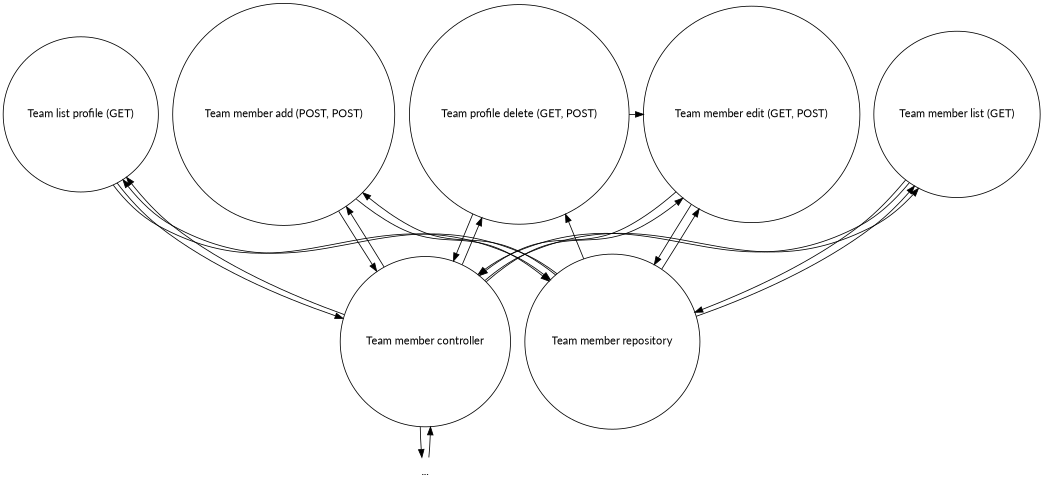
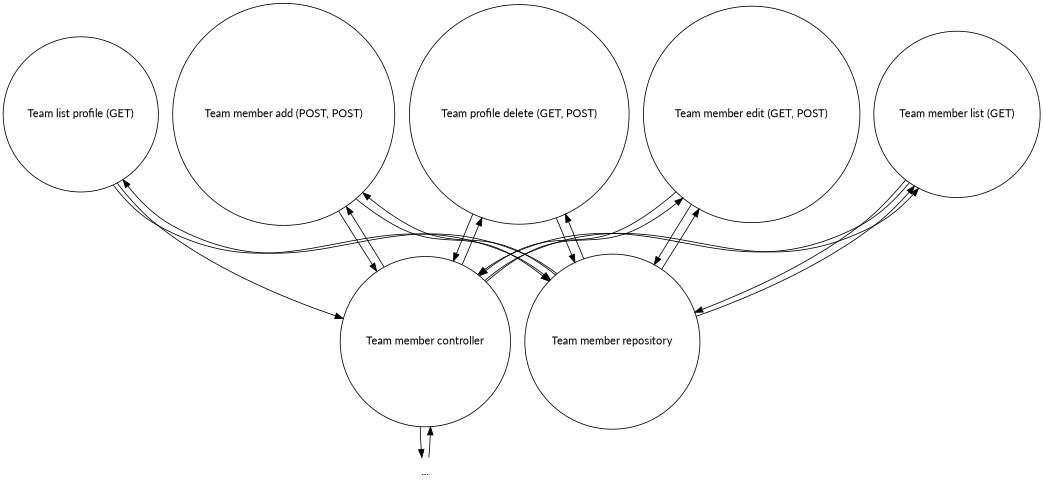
(632, 114) -> (562, 233)
(229, 263) -> none
